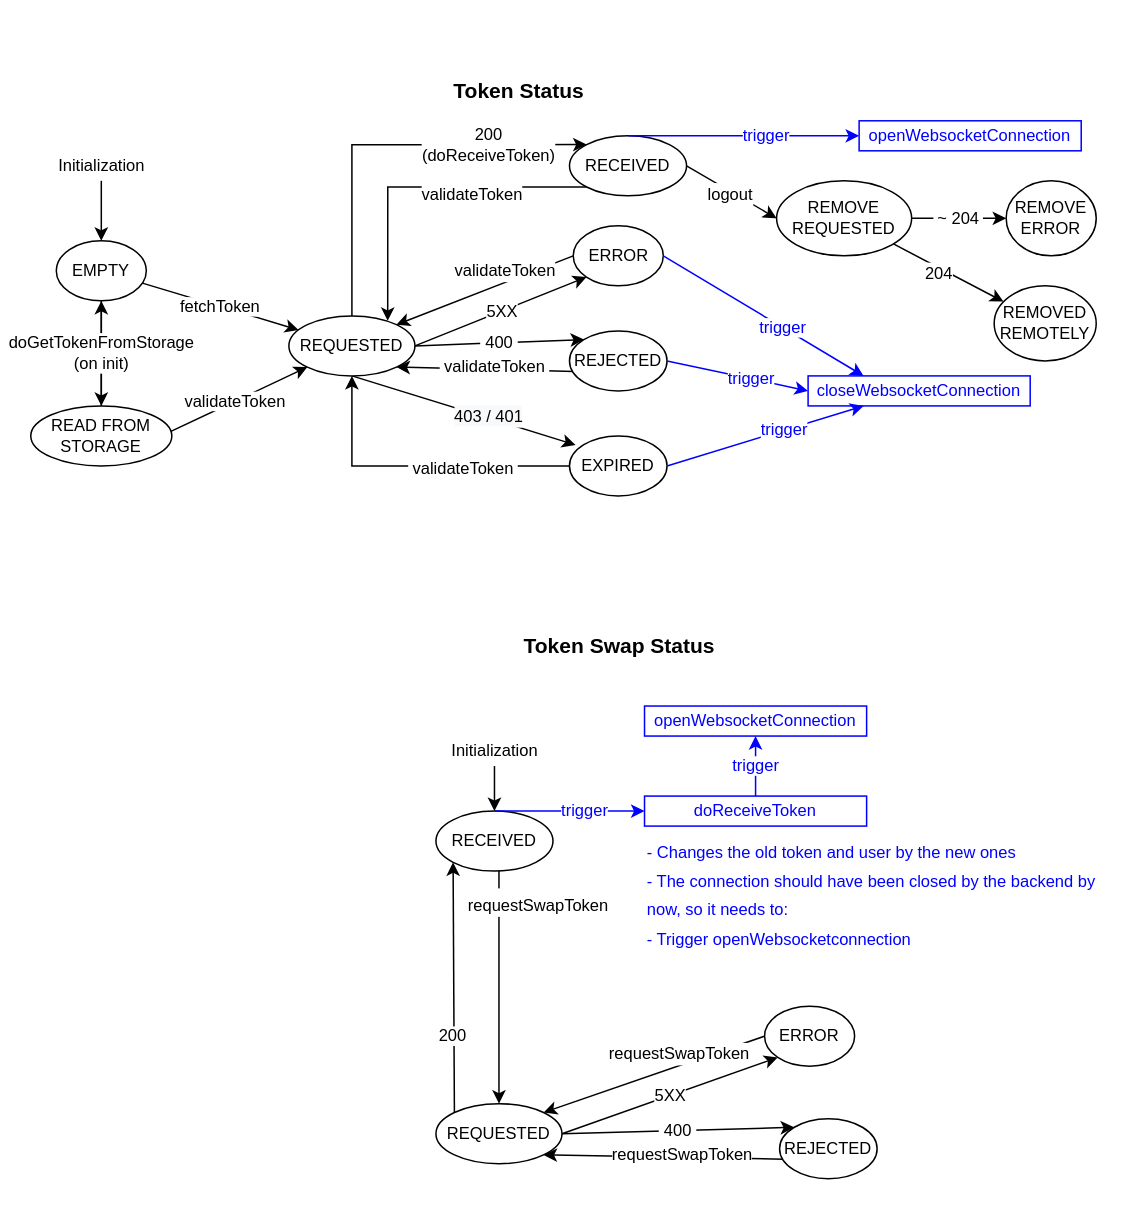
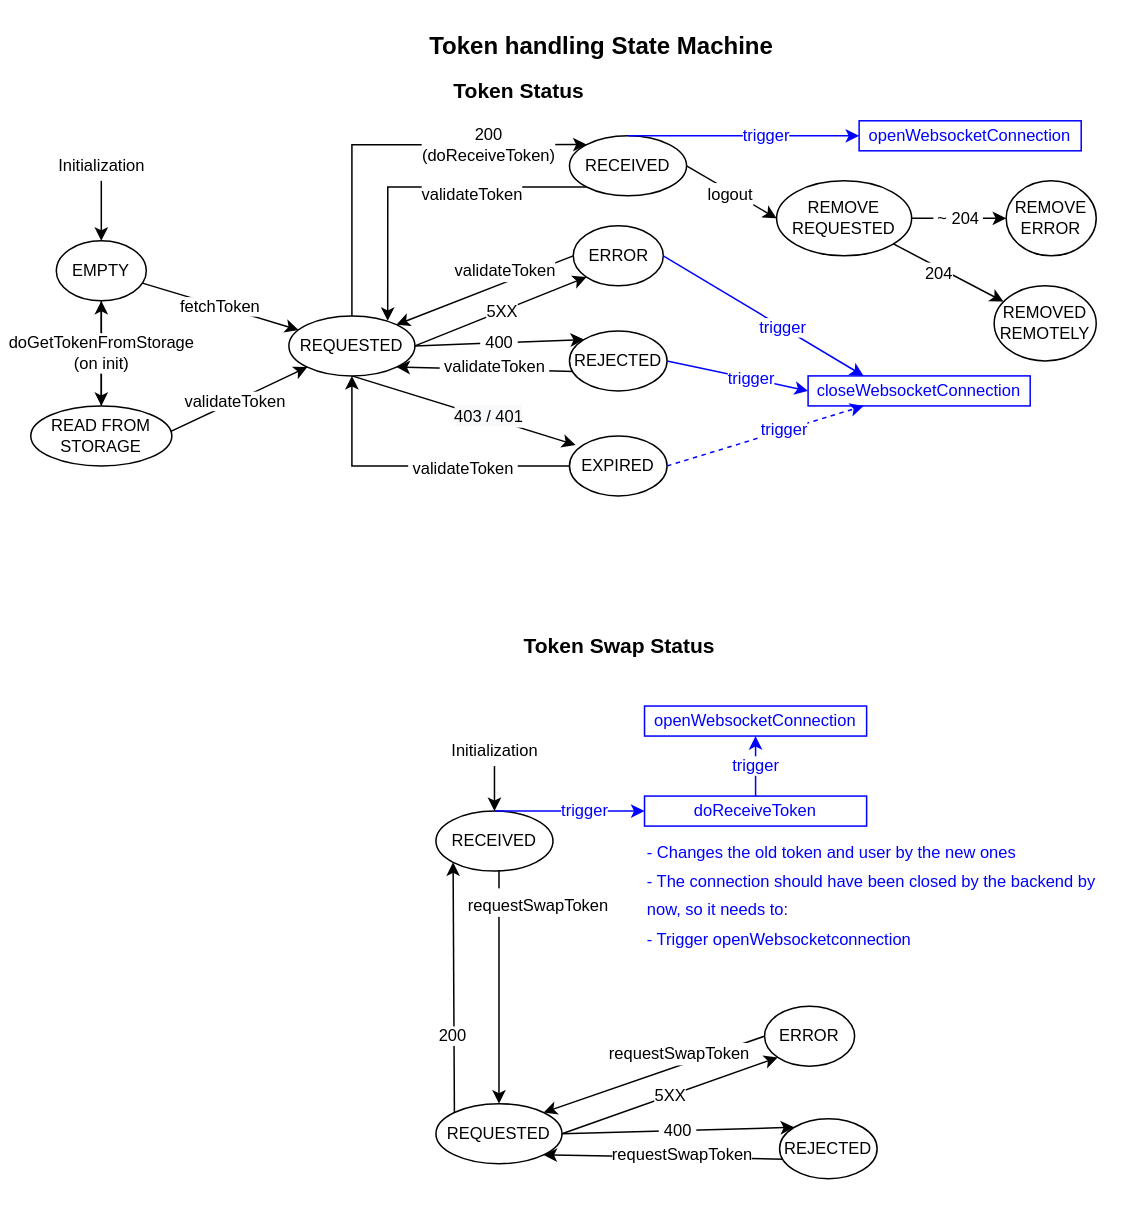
none -> (601, 46)
(715, 451) -> (715, 451)
